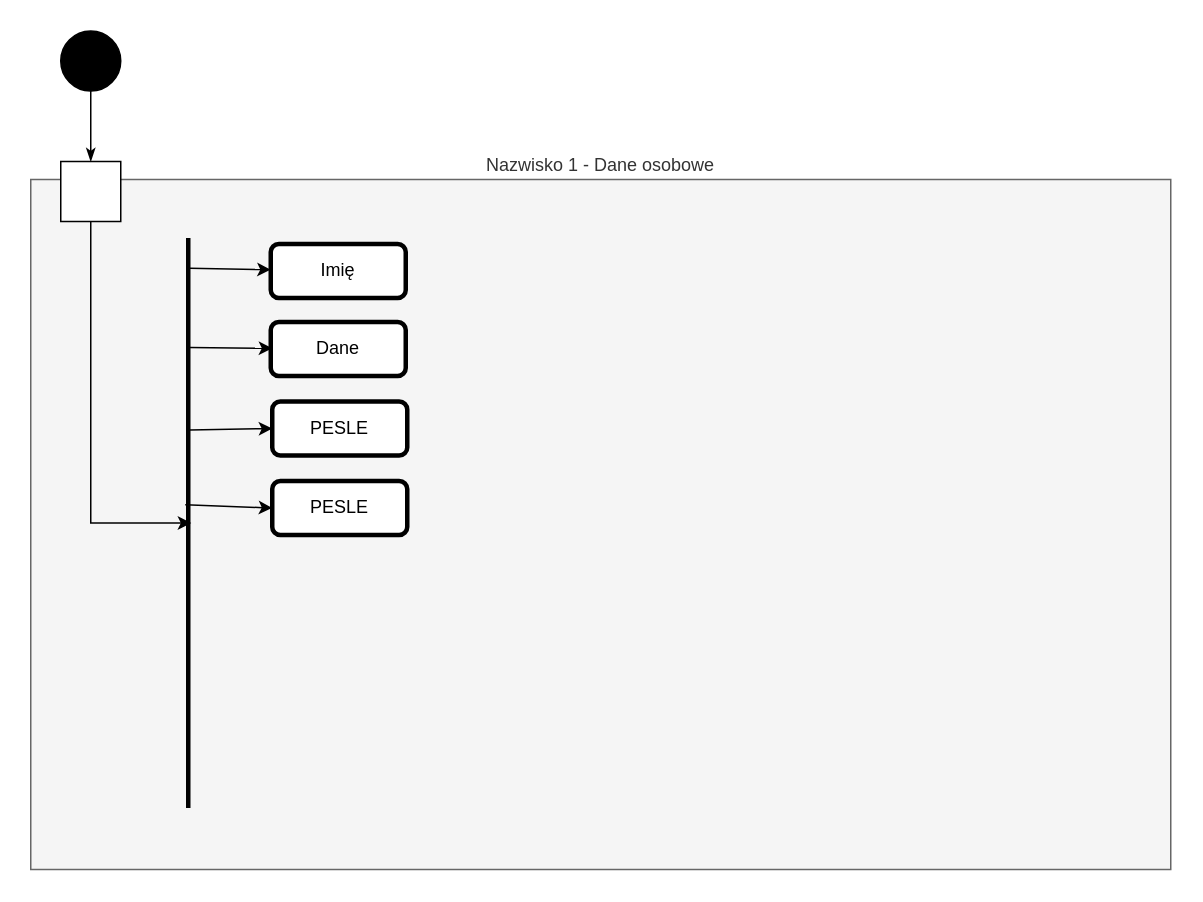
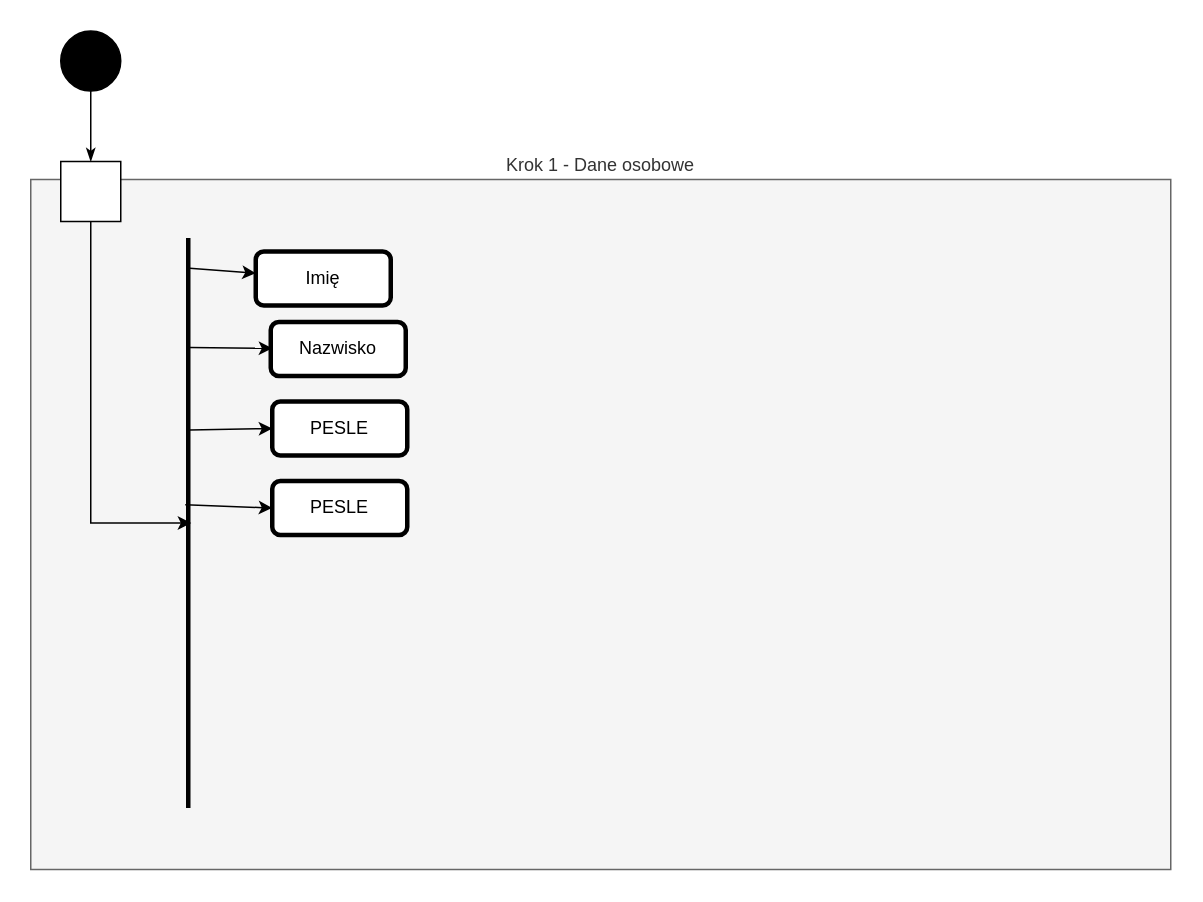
(601, 164) -> (601, 164)
(338, 271) -> (323, 278)
(338, 349) -> (338, 349)
